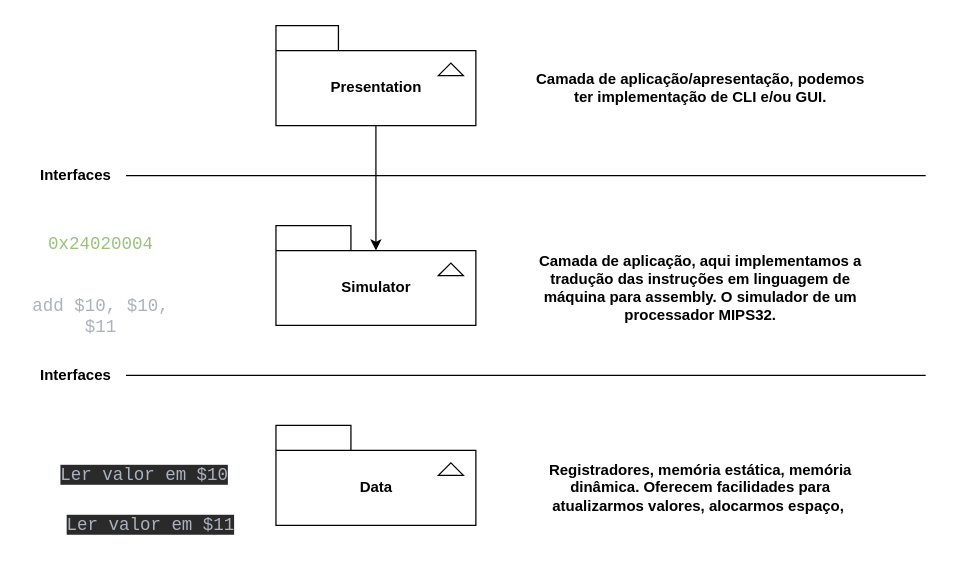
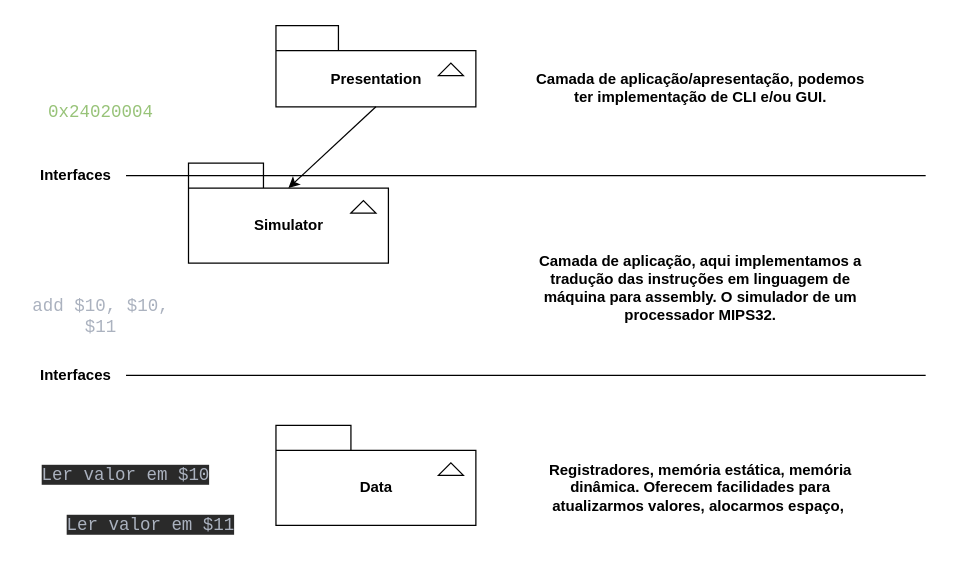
(376, 76) -> (376, 66)
(101, 244) -> (101, 113)
(376, 276) -> (288, 213)
(144, 476) -> (126, 476)
